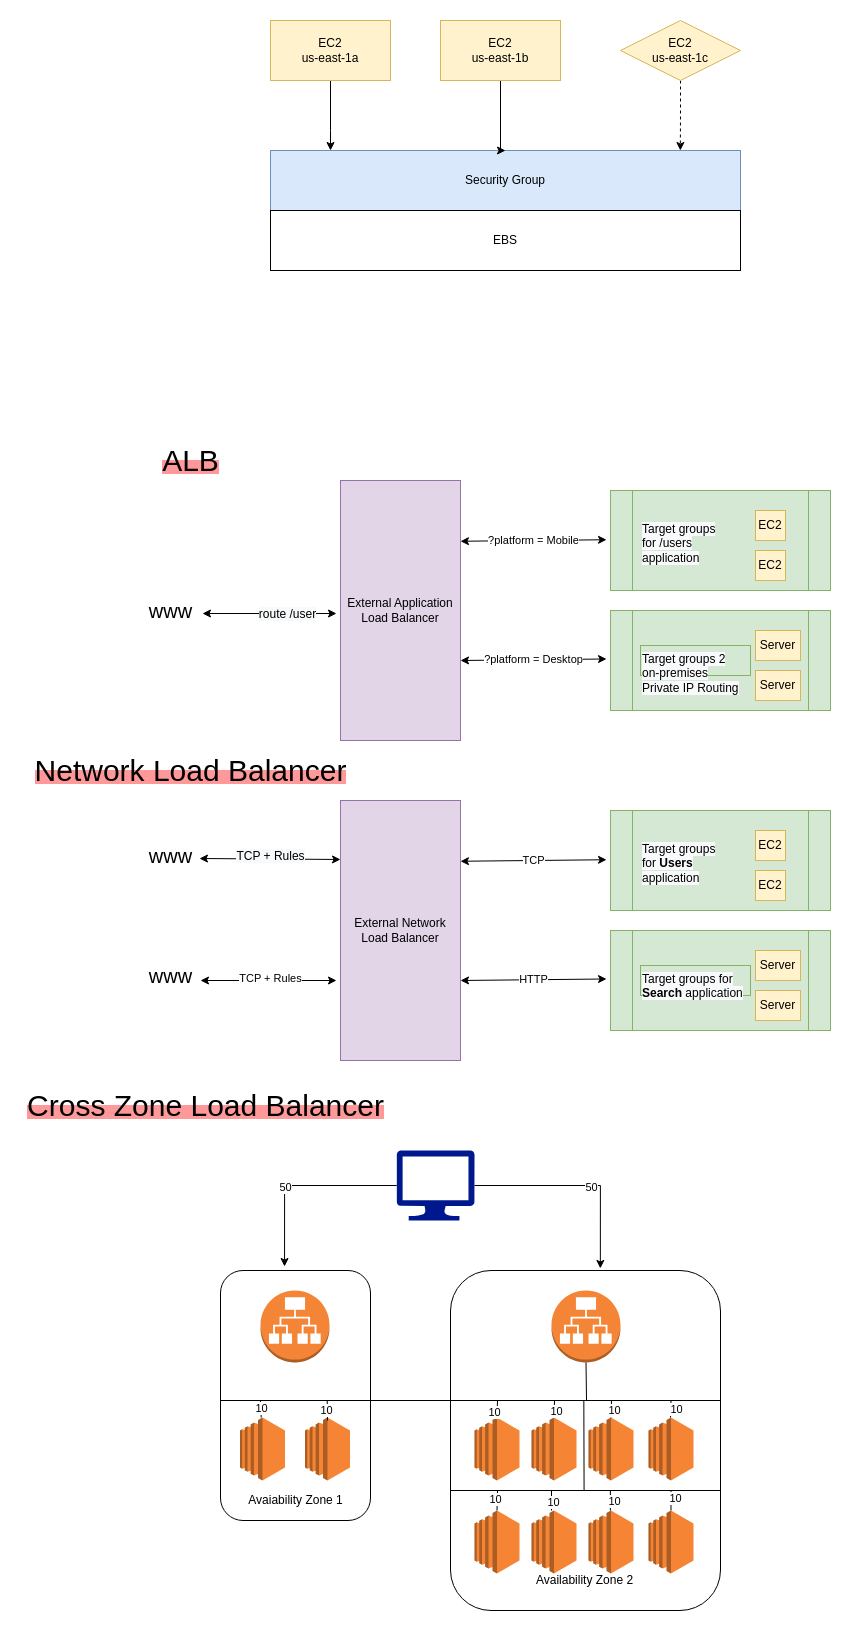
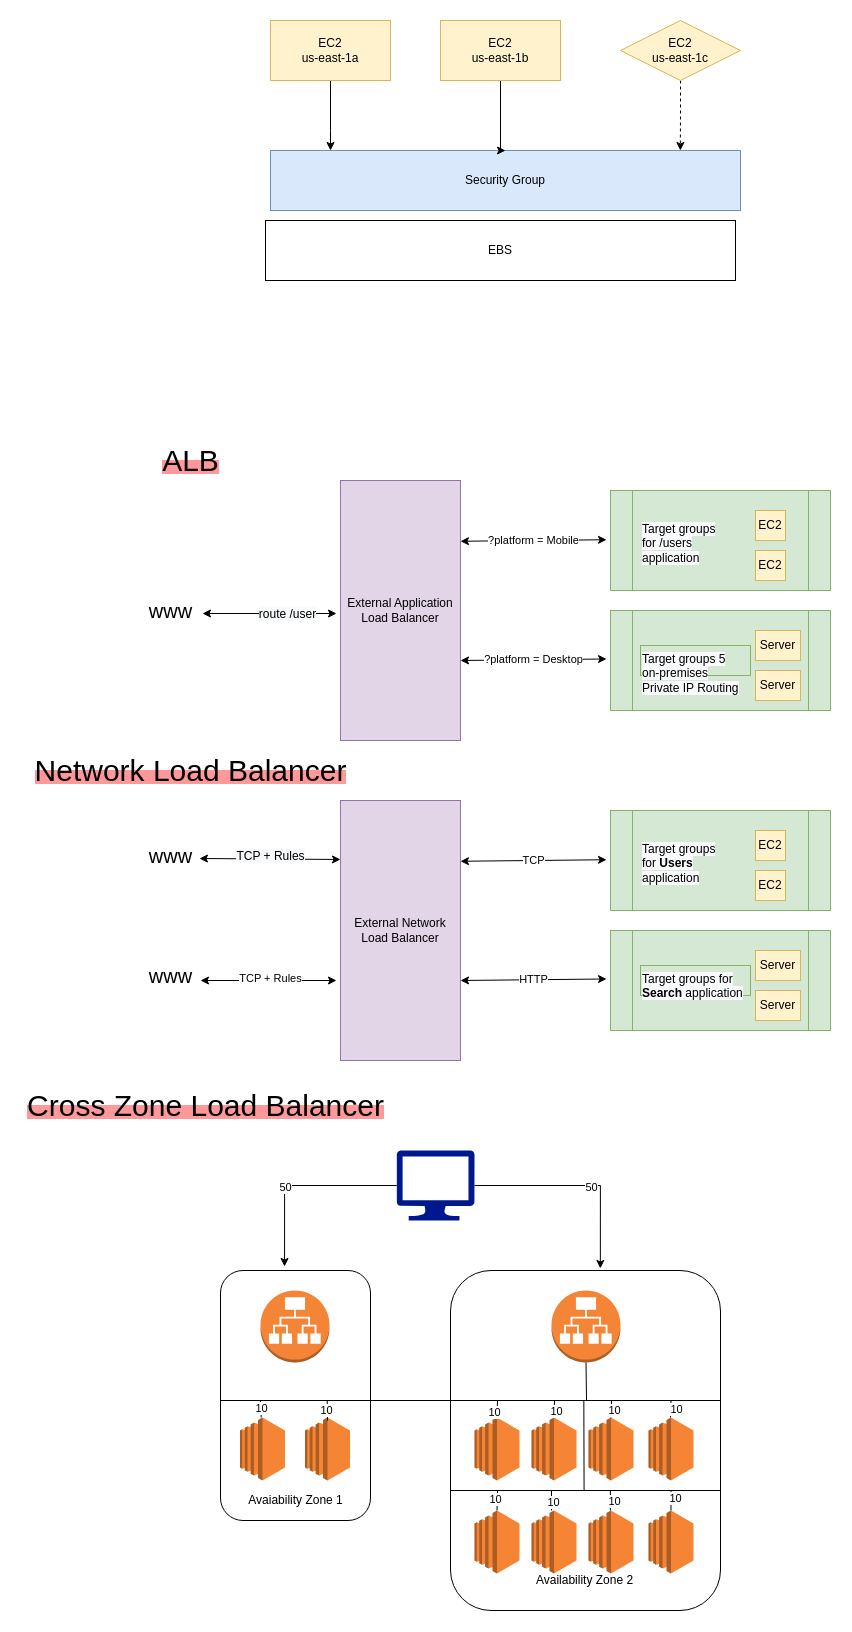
(506, 241) -> (501, 251)
(697, 681) -> (697, 681)
